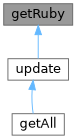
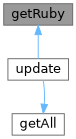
(32, 102) -> (44, 92)
